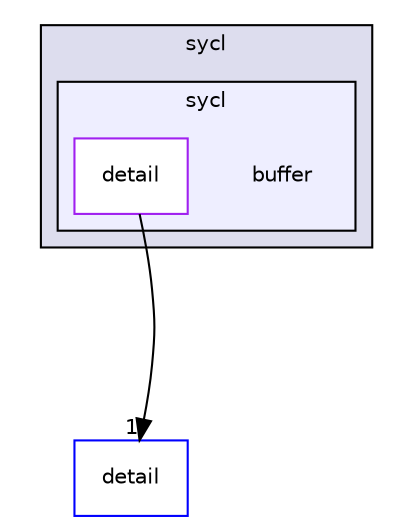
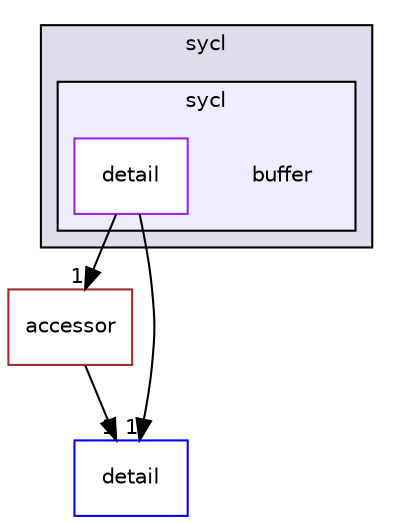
none -> (70, 327)
